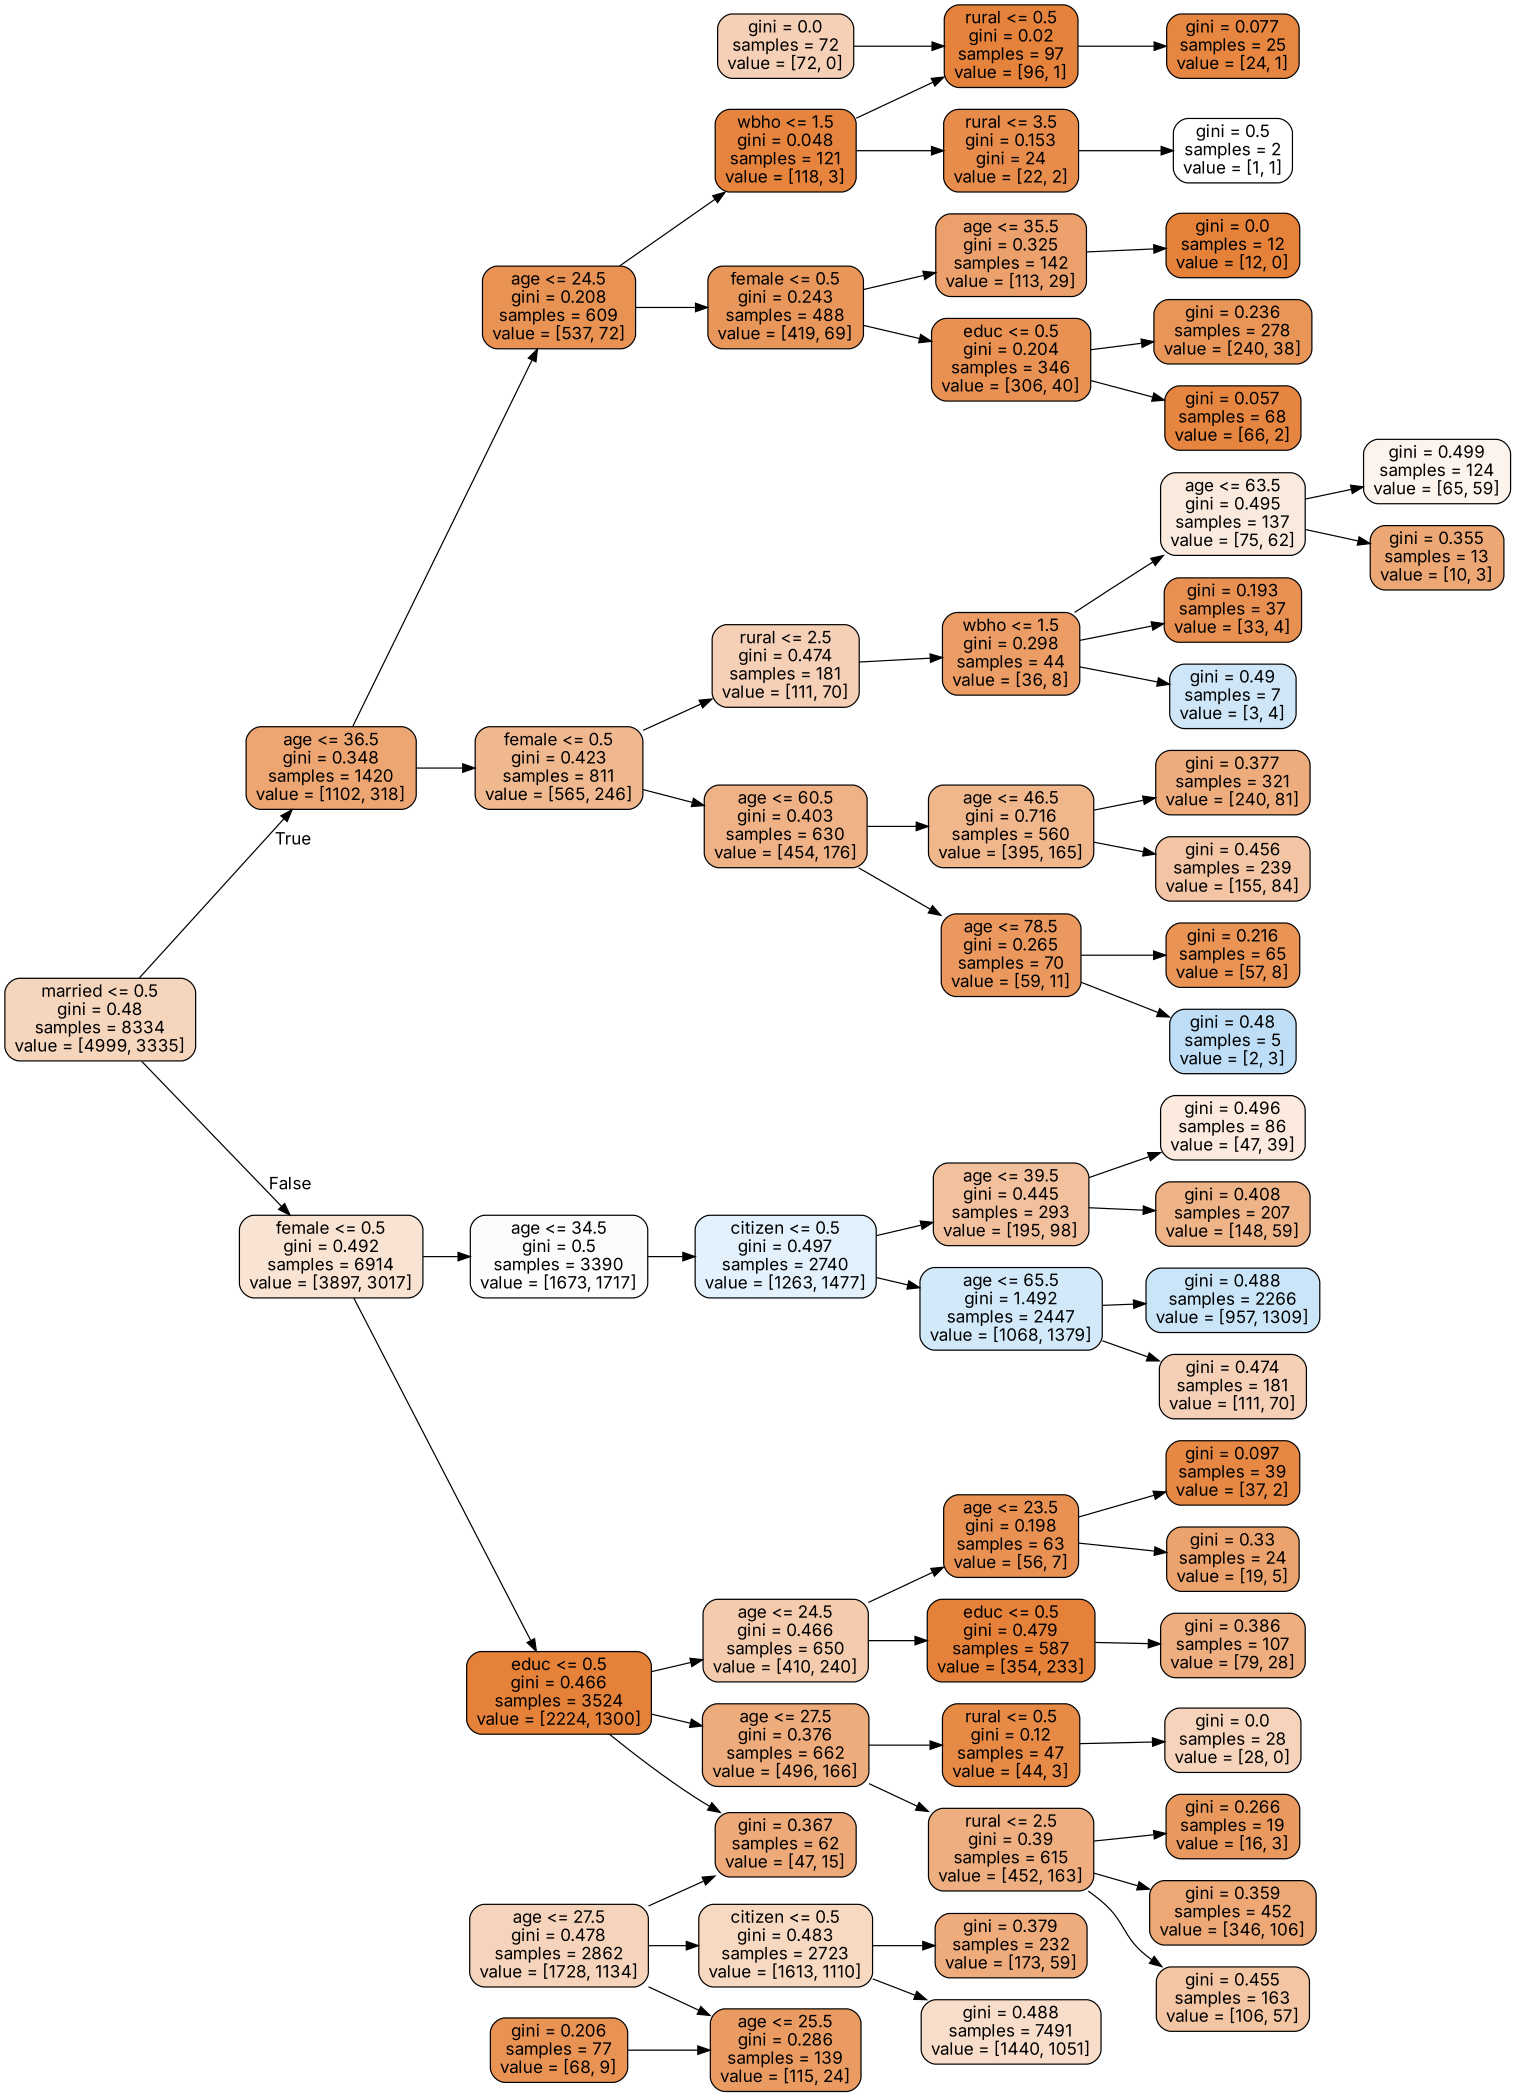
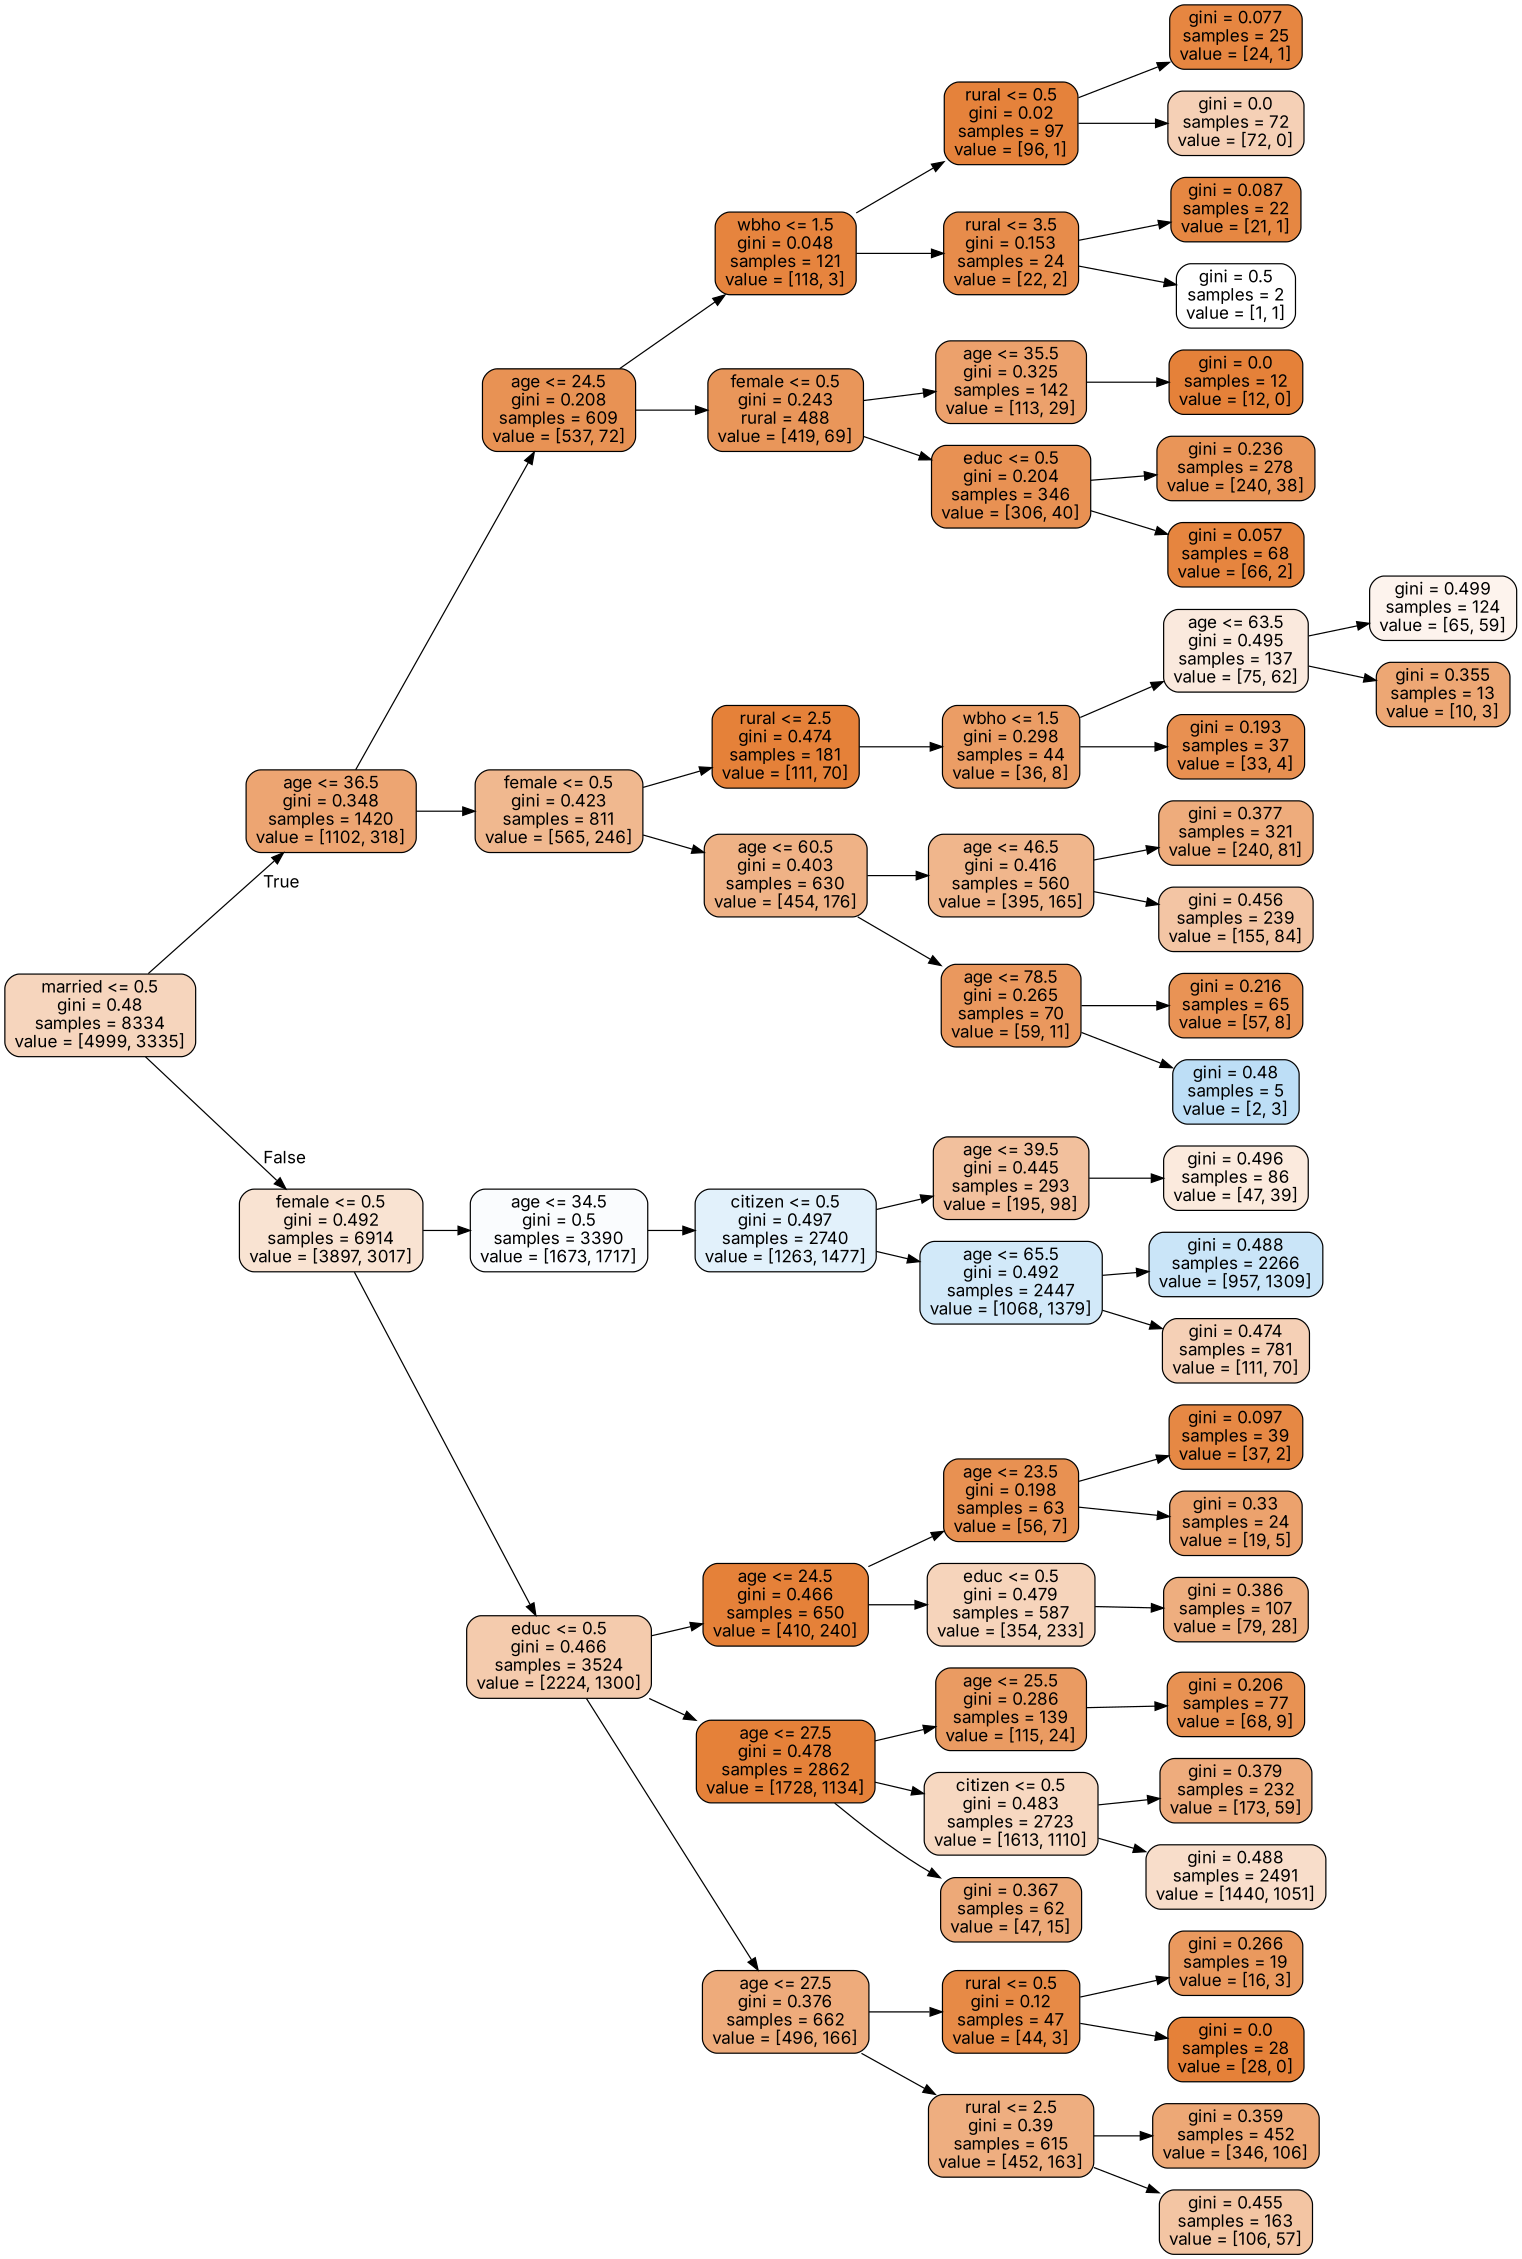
(893, 46) -> (1117, 123)
(1011, 151) -> (1011, 253)
none -> (1236, 210)
(786, 307) -> (786, 410)
(786, 666) -> (786, 747)
(1233, 696) -> none
(1011, 826) -> (1011, 876)
(1233, 1214) -> none
(1011, 1309) -> (1011, 1283)
(1233, 1387) -> (1236, 1351)
(786, 1641) -> (786, 1605)
(1011, 1641) -> (1011, 1605)
(559, 1693) -> (559, 1657)
(1233, 1740) -> (1236, 2050)
(658, 1772) -> (667, 1707)
(1124, 1838) -> (1118, 1989)
(559, 1946) -> (786, 1762)
(1011, 2032) -> (1236, 1877)
(663, 2050) -> (1121, 1707)
